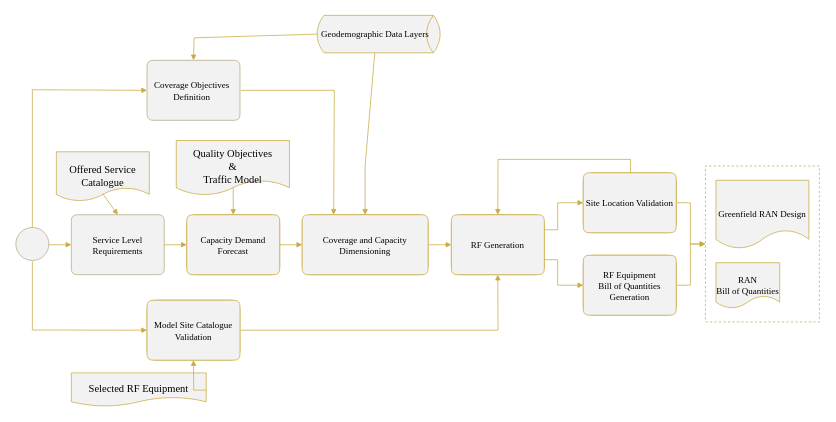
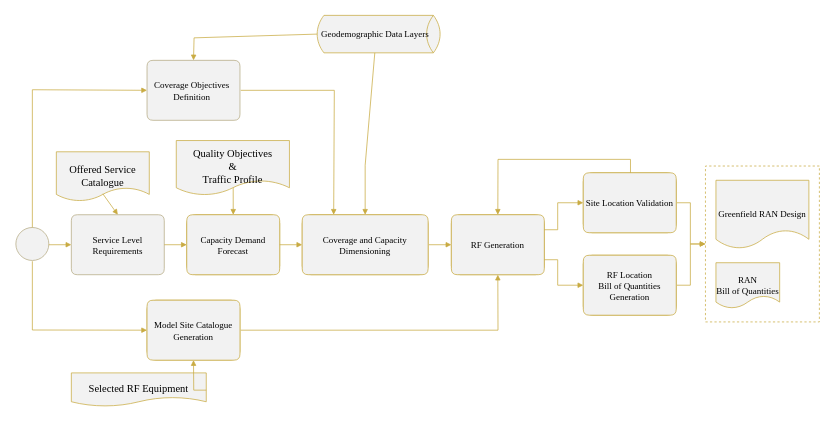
(233, 168) -> (233, 168)
(630, 286) -> (630, 286)
(193, 331) -> (193, 331)
